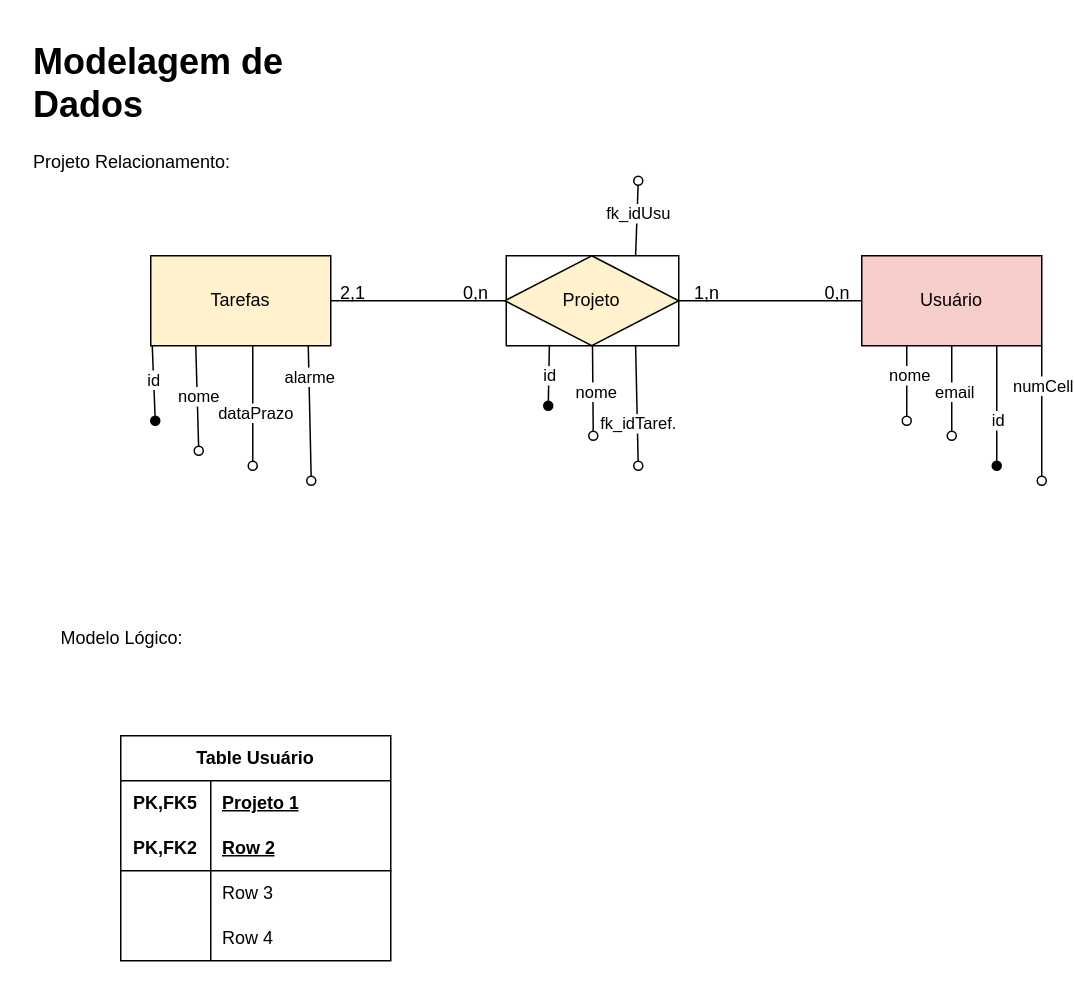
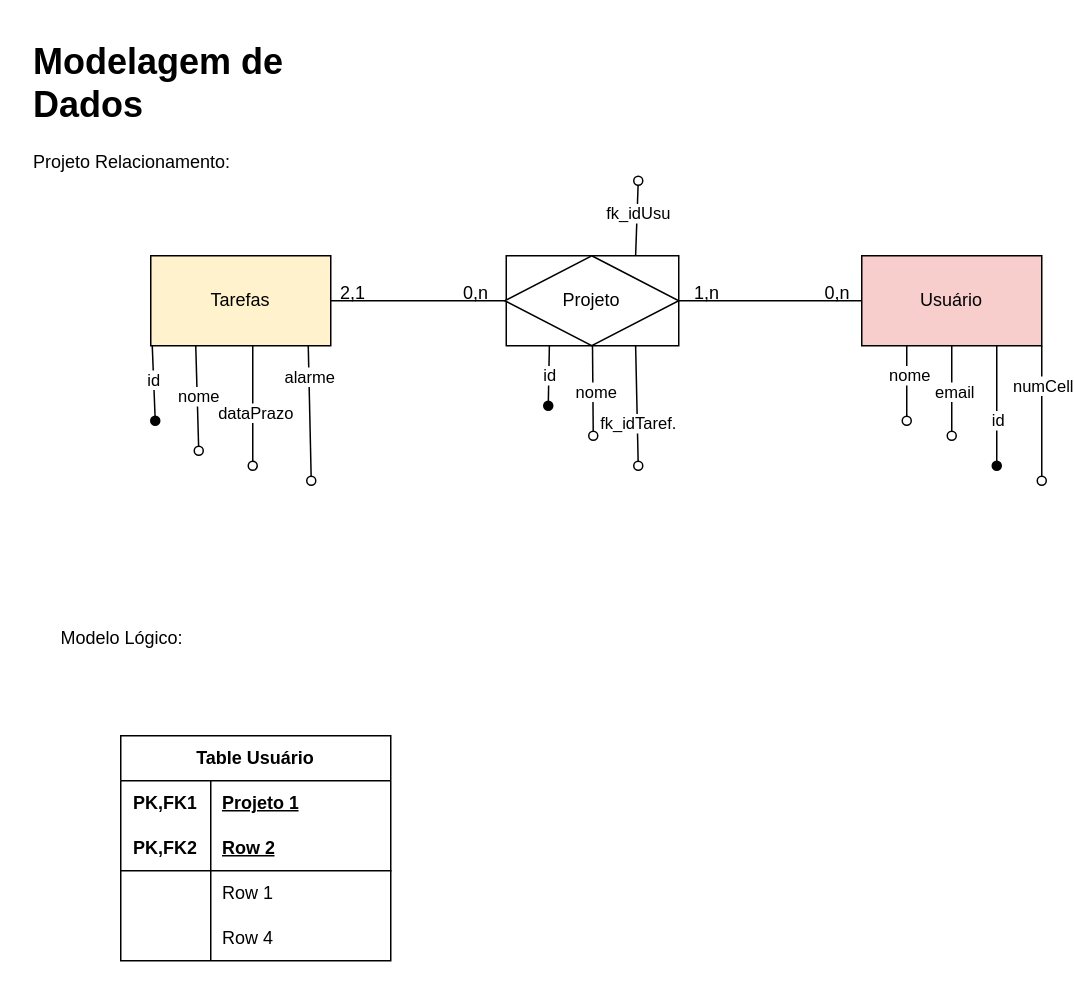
(592, 301) -> (592, 301)
(166, 803) -> (166, 803)
(246, 893) -> (246, 893)
